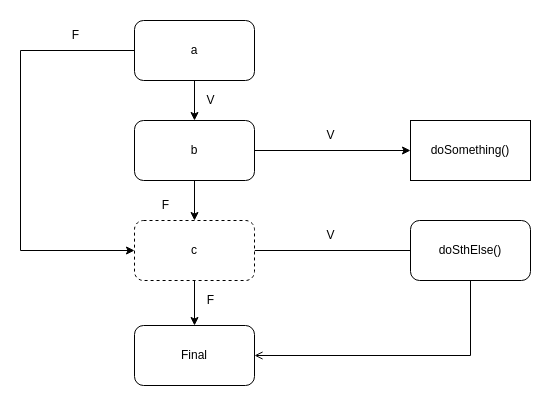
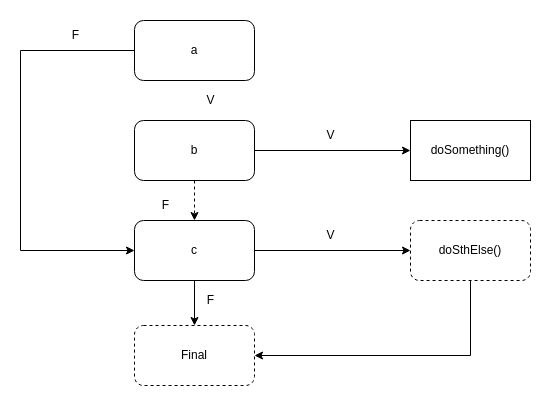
(195, 97) -> none
(195, 197) -> (195, 197)
(195, 251) -> (195, 251)
(406, 251) -> (402, 251)
(471, 251) -> (471, 251)
(195, 356) -> (195, 356)
(261, 356) -> (263, 356)
